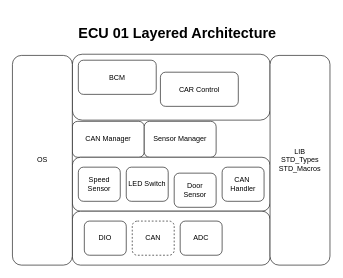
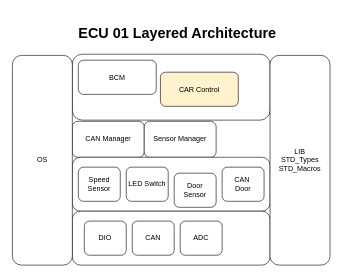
(200, 89) -> (200, 89)
(243, 185) -> (243, 185)
(153, 239) -> (153, 239)
